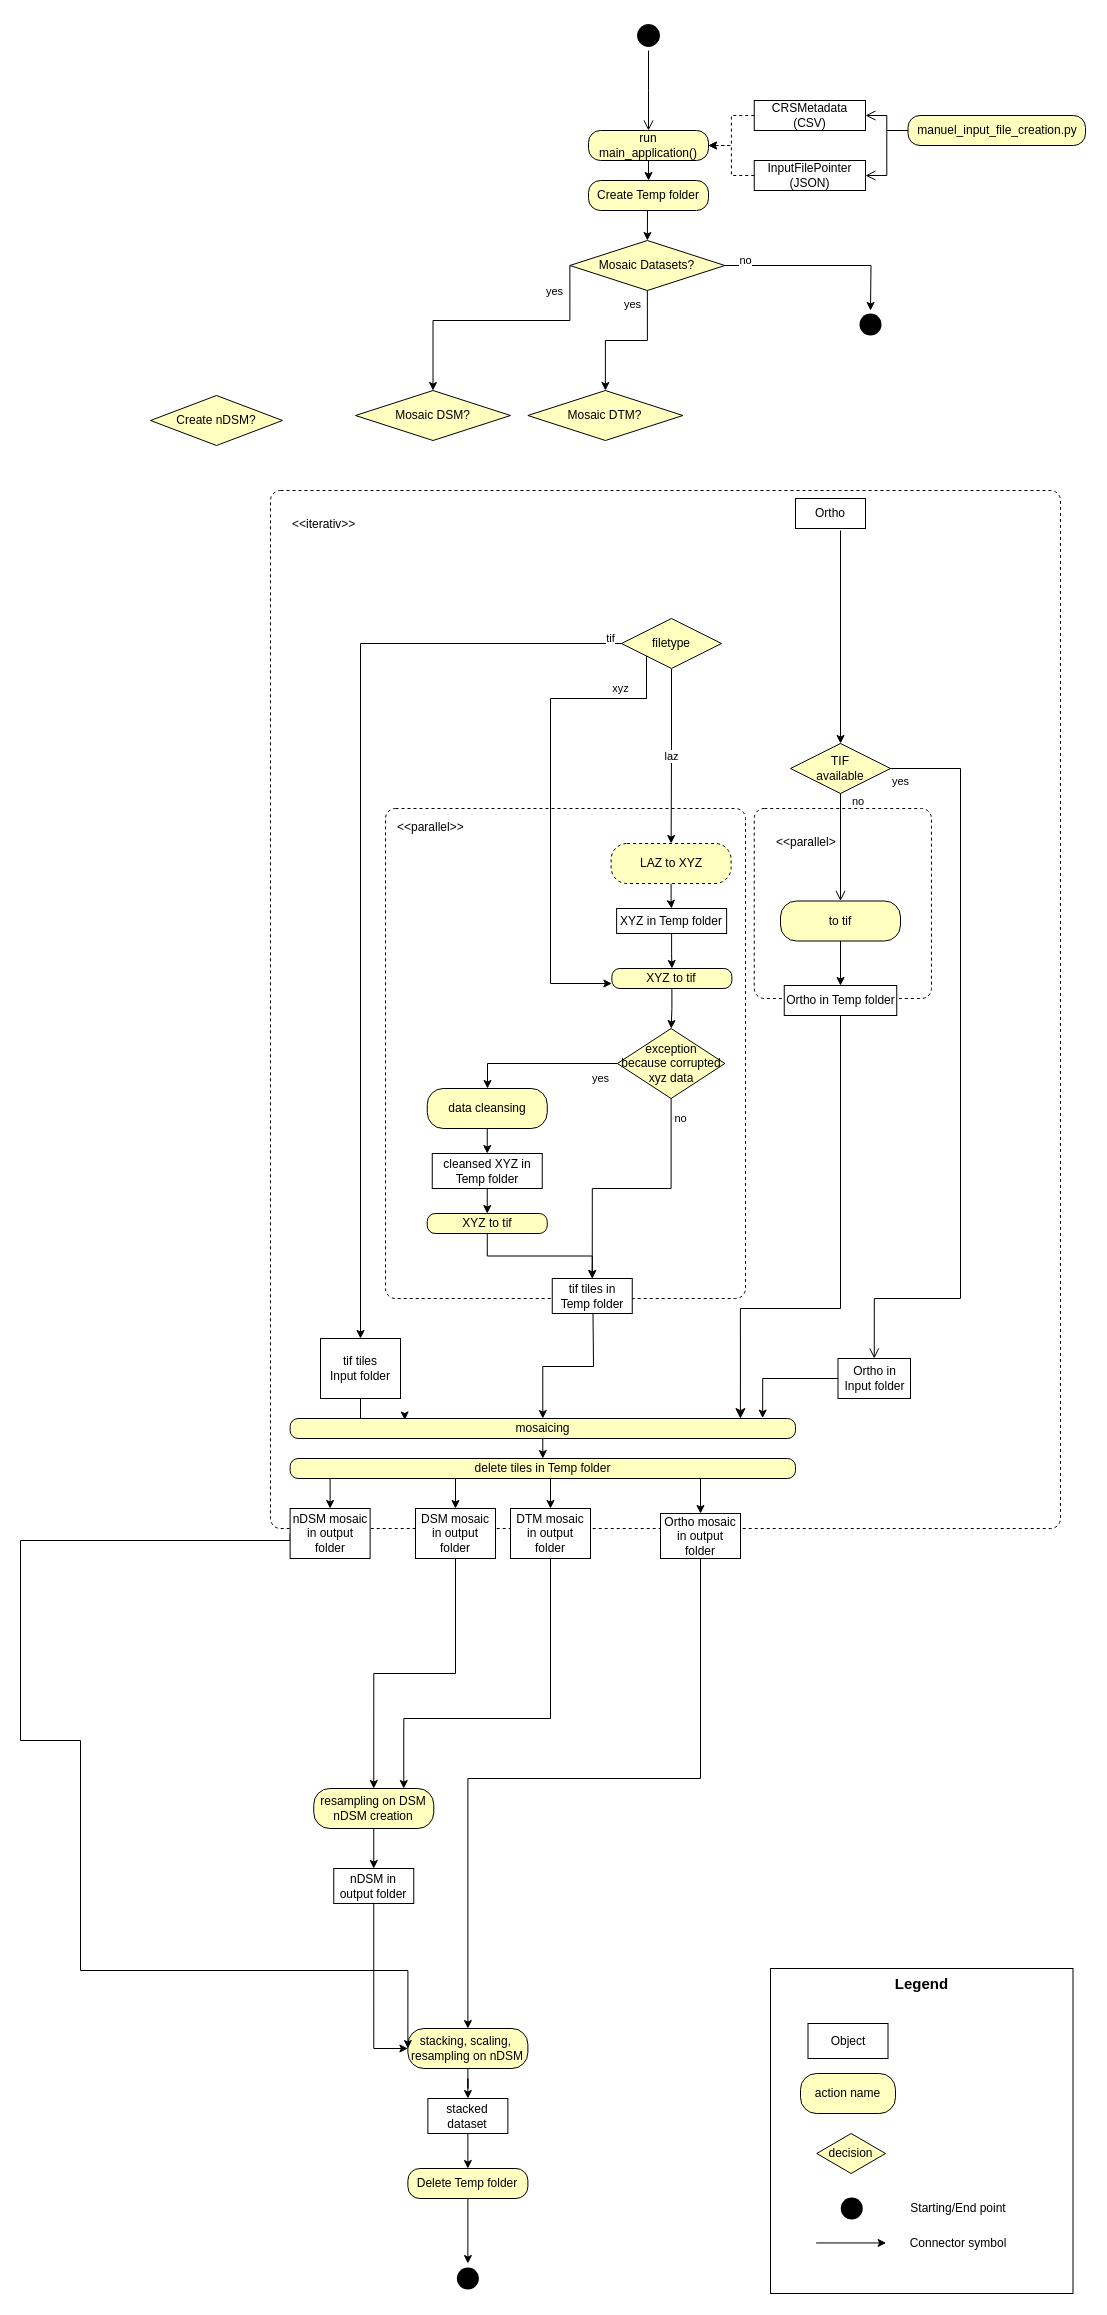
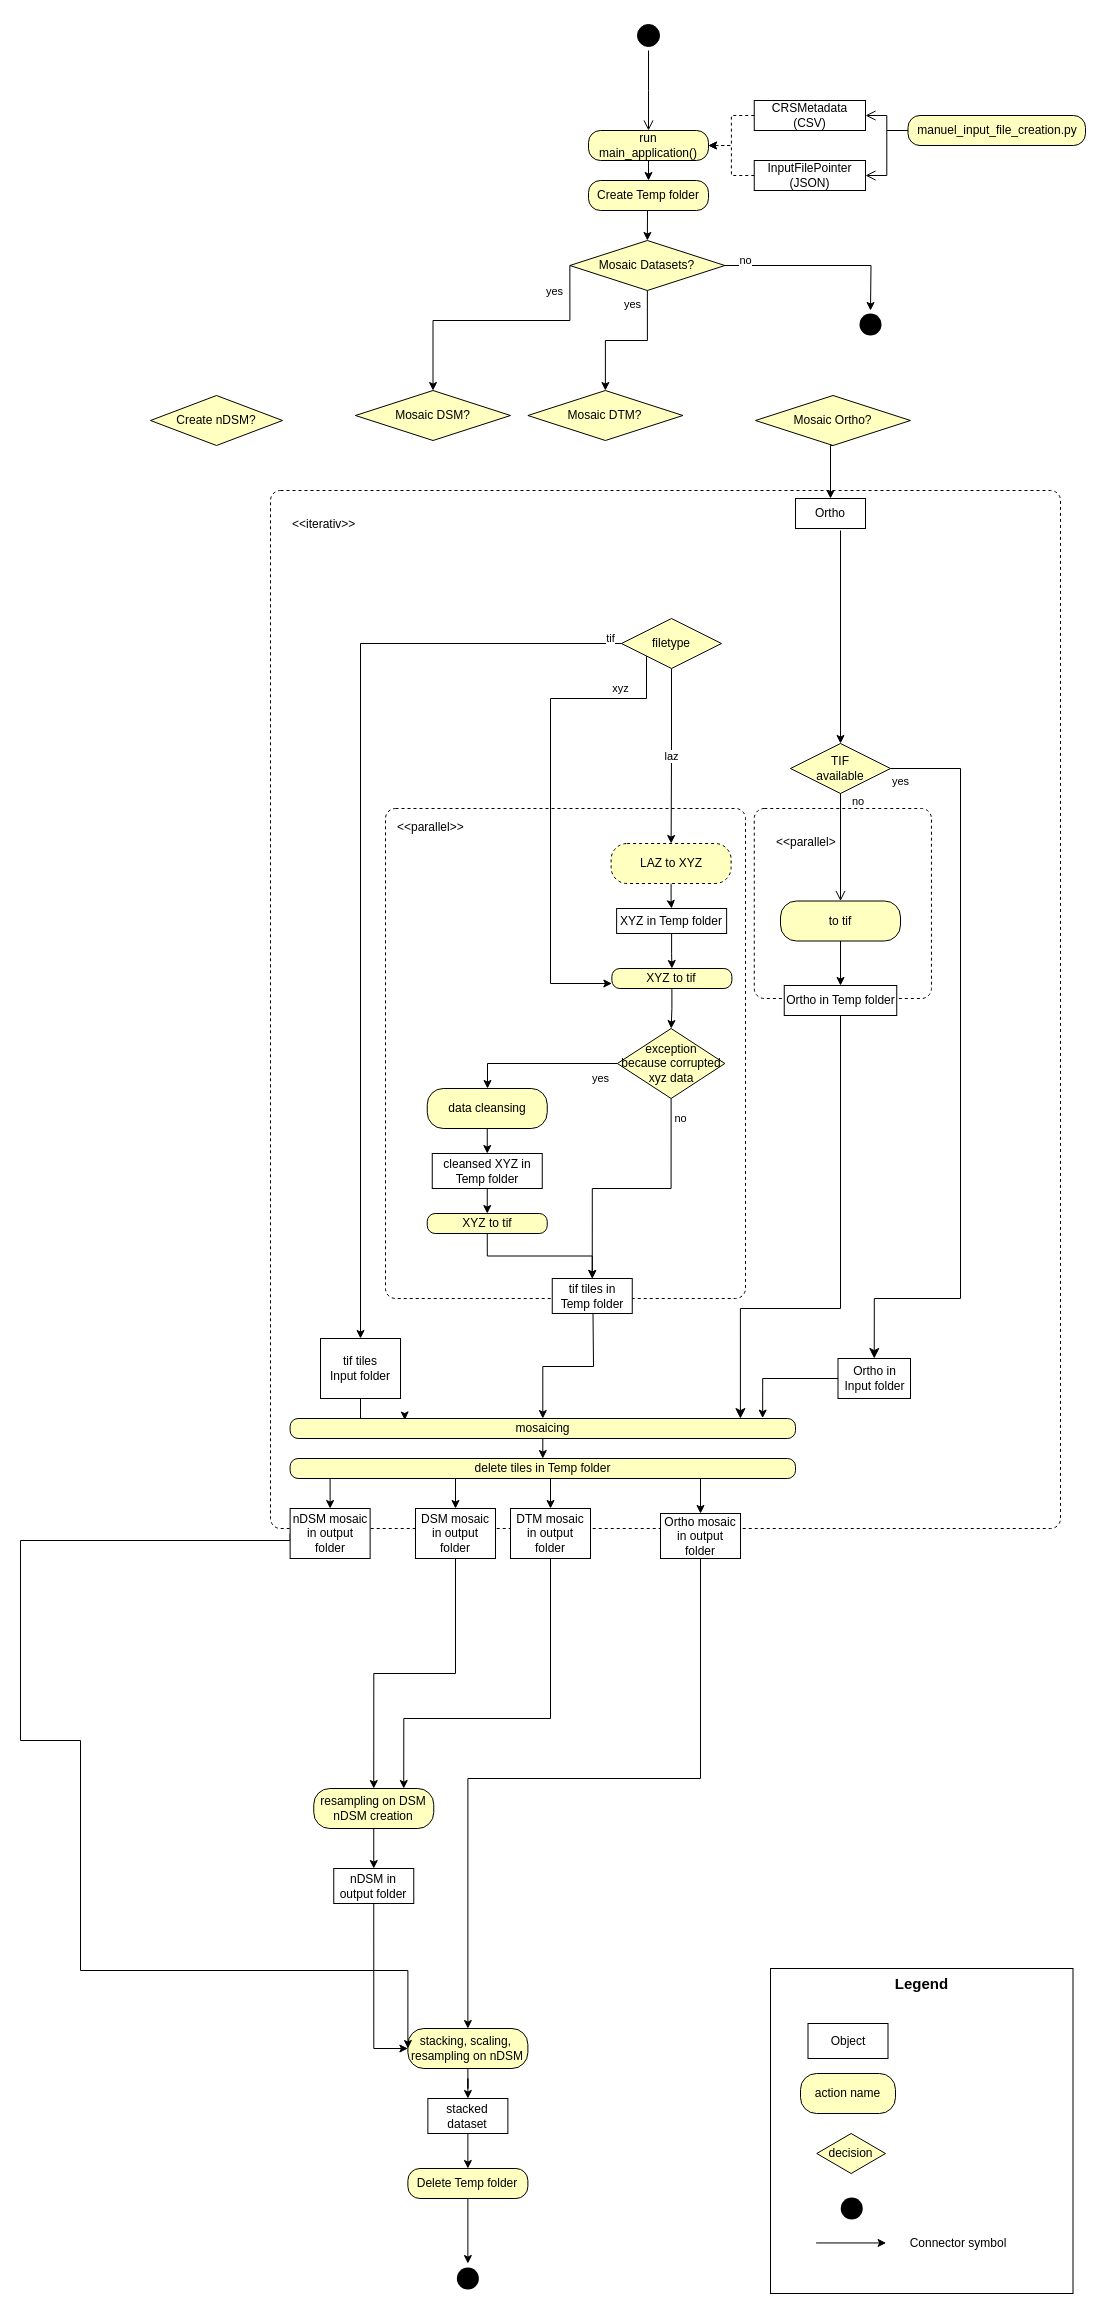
none -> (833, 421)
none -> (831, 468)
(874, 1351) -> (874, 1349)
(958, 2209) -> none
